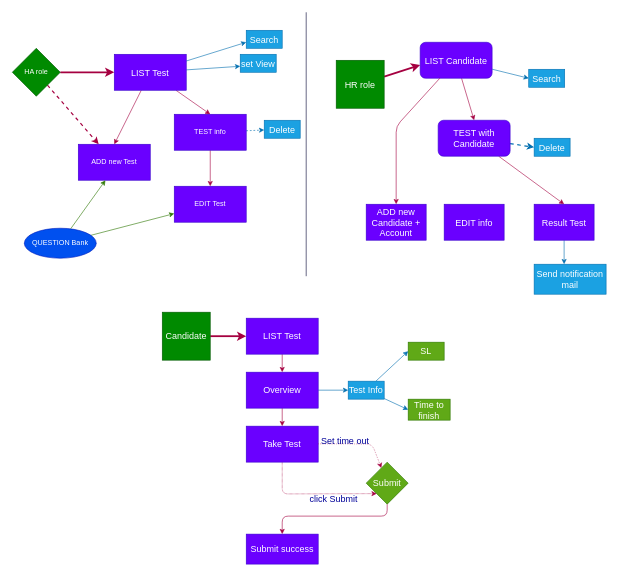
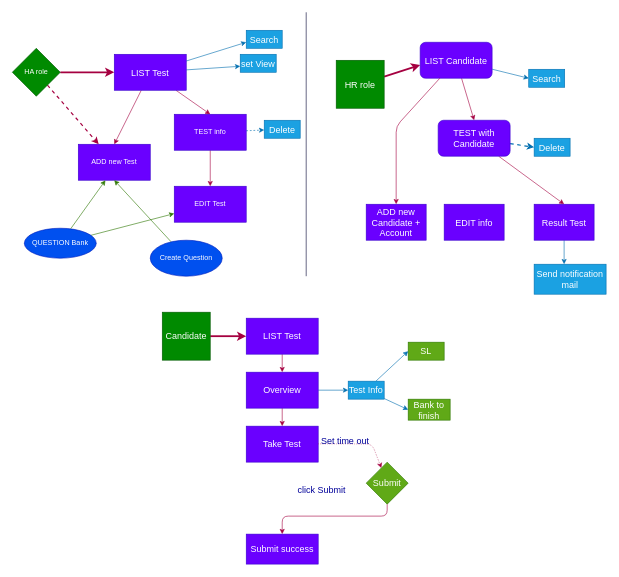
none -> (124, 190)
none -> (186, 258)
(429, 410) -> (429, 410)
(322, 494) -> none
(333, 498) -> (321, 489)
